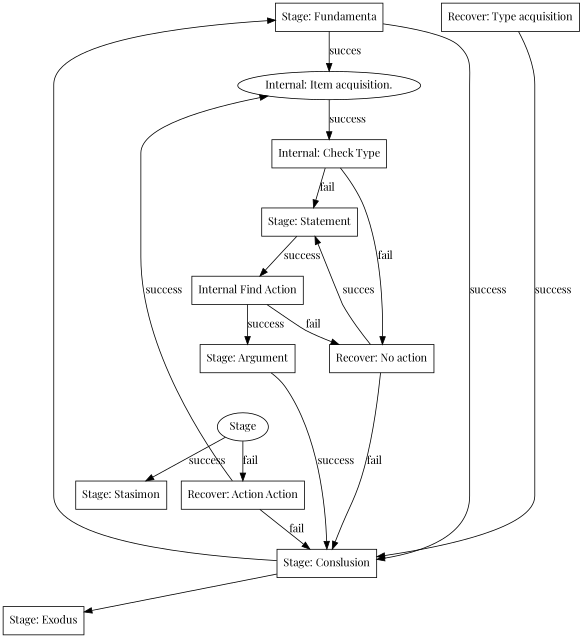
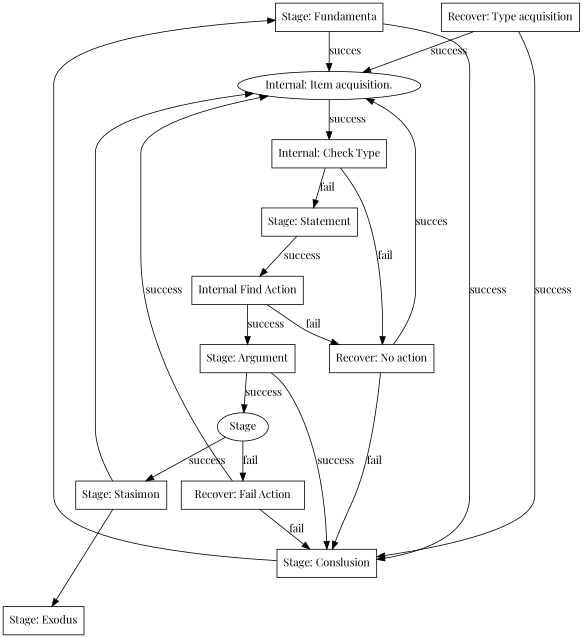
none -> (422, 51)
none -> (95, 234)
(339, 297) -> (416, 216)
none -> (246, 389)
(243, 495) -> (243, 495)
(184, 592) -> (84, 555)
